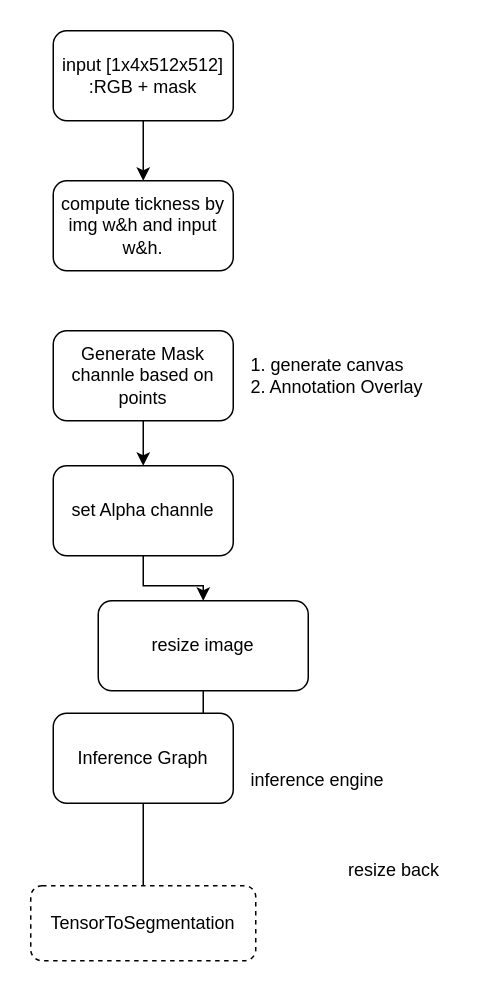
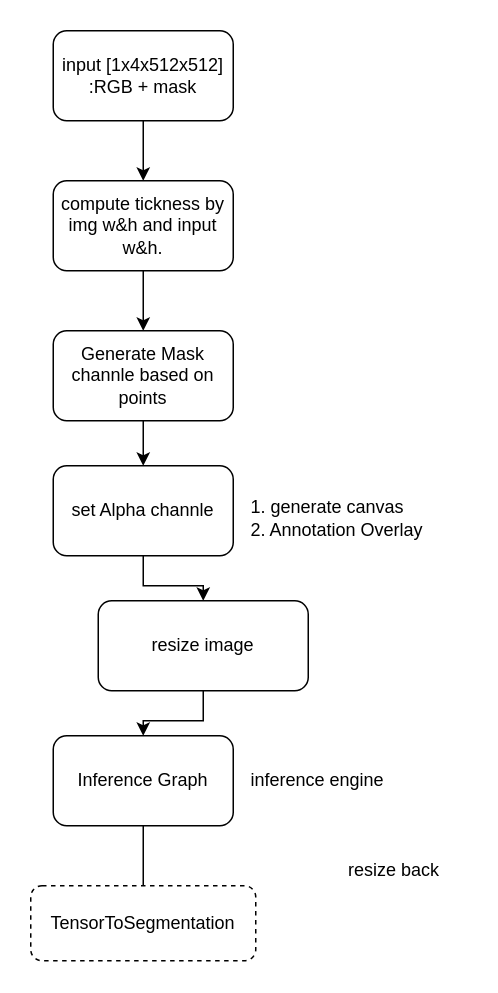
none -> (143, 296)
(353, 376) -> (353, 518)
(143, 758) -> (143, 781)
